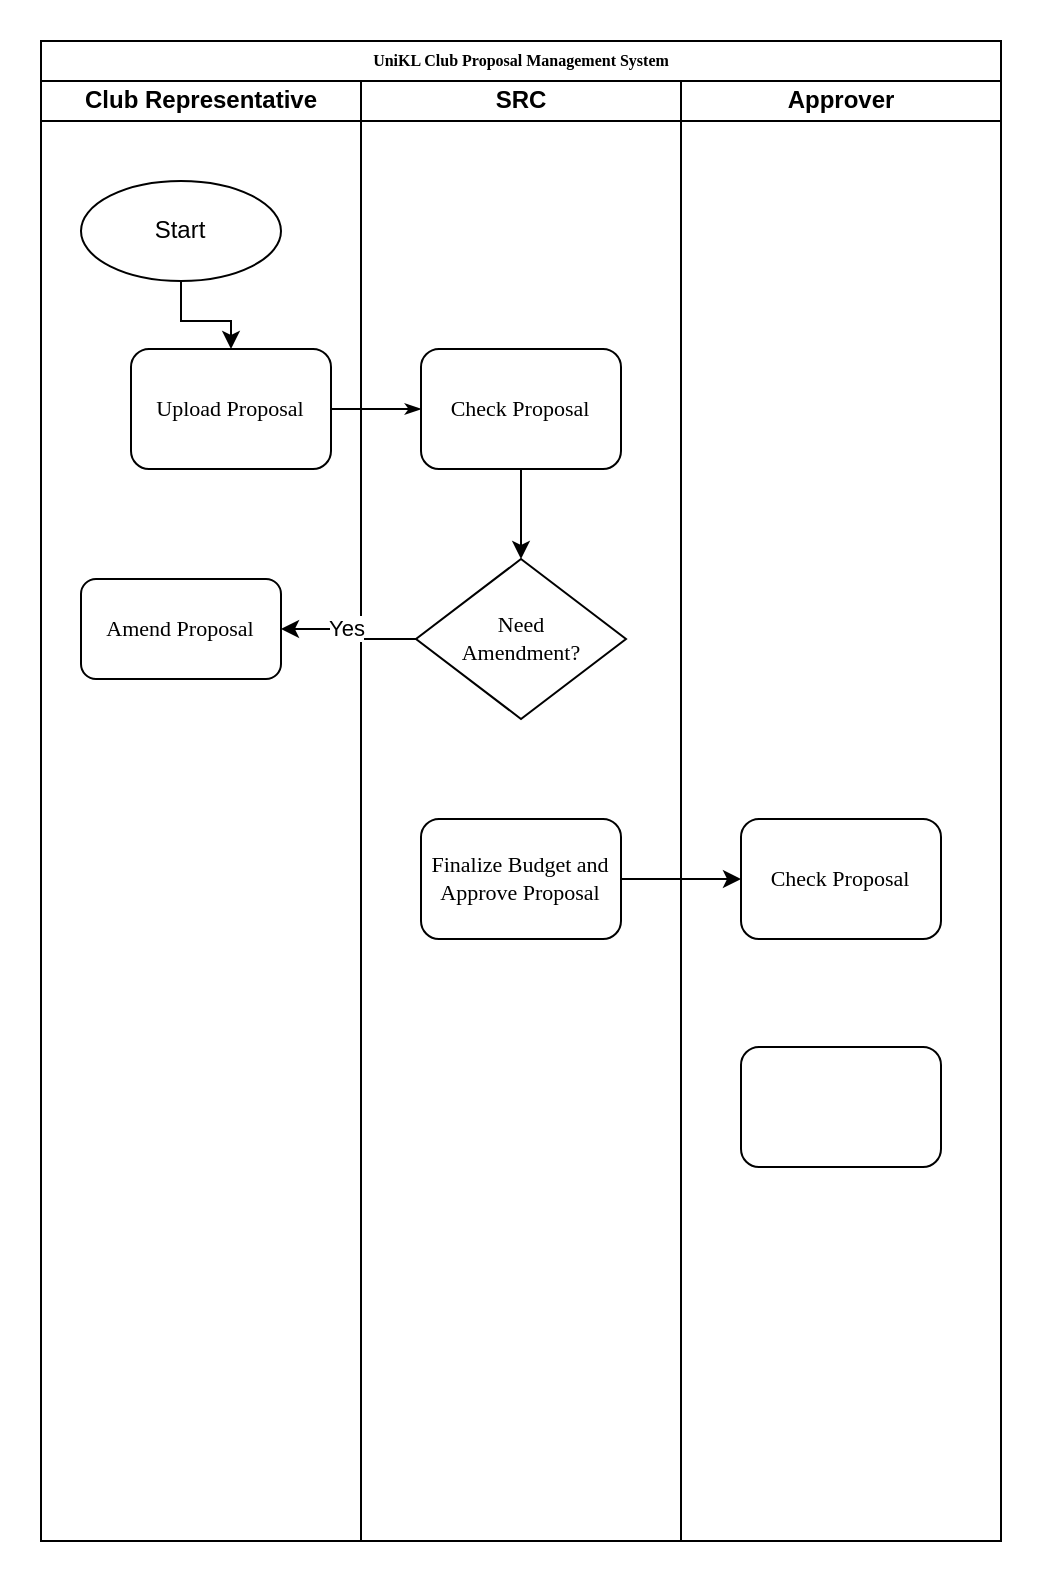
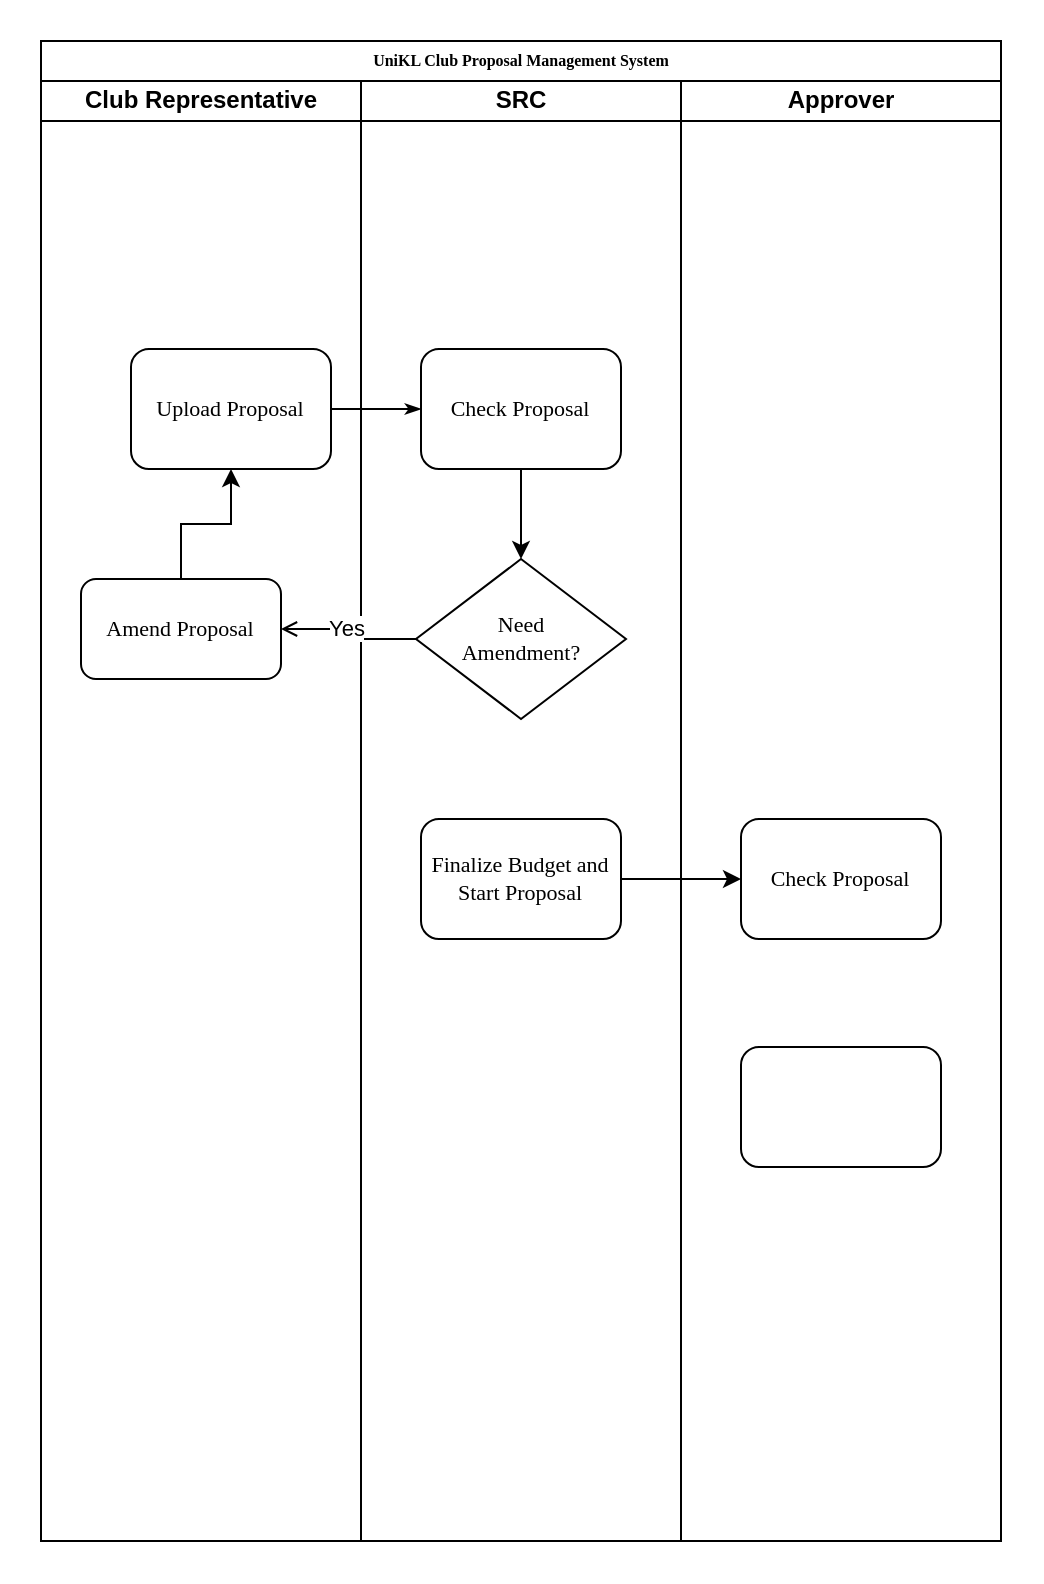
(181, 231) -> none
(193, 321) -> none
none -> (199, 524)
(296, 629) -> (292, 629)
(521, 879) -> (521, 879)
